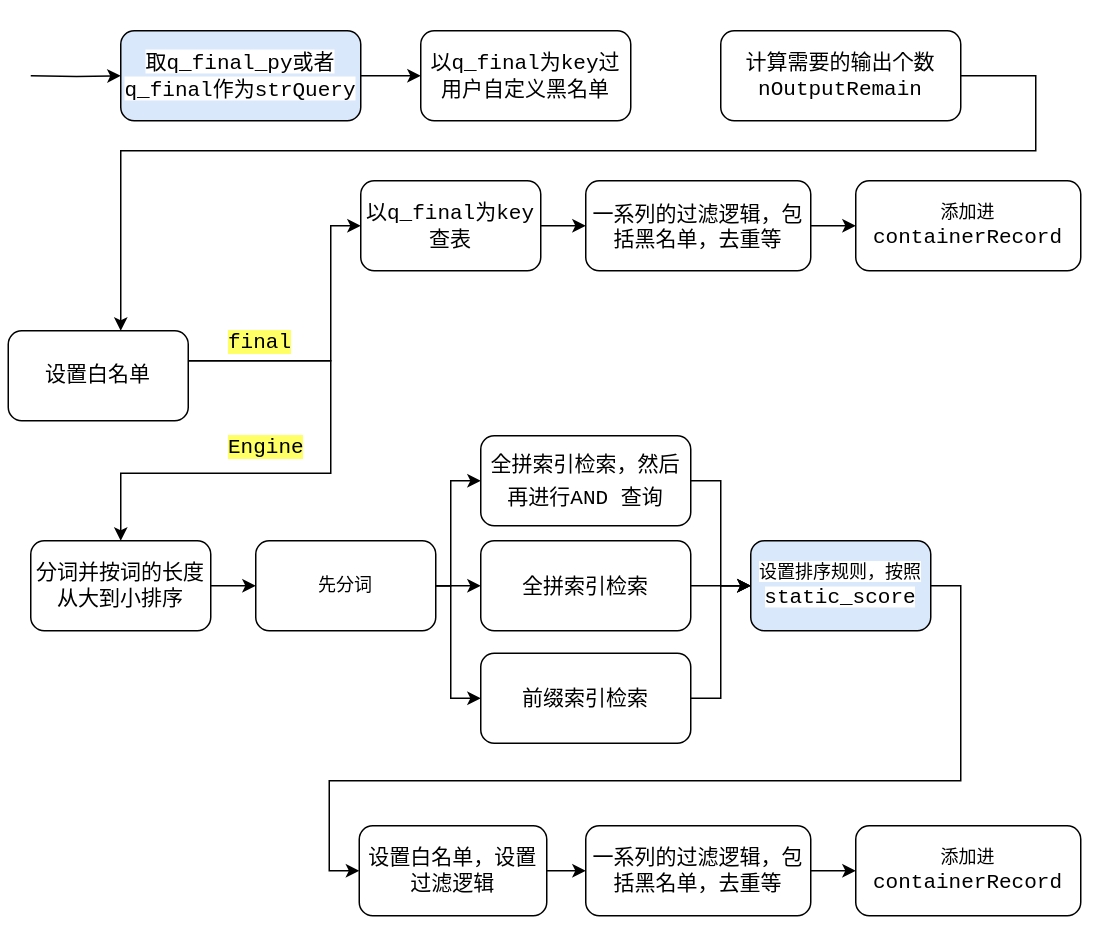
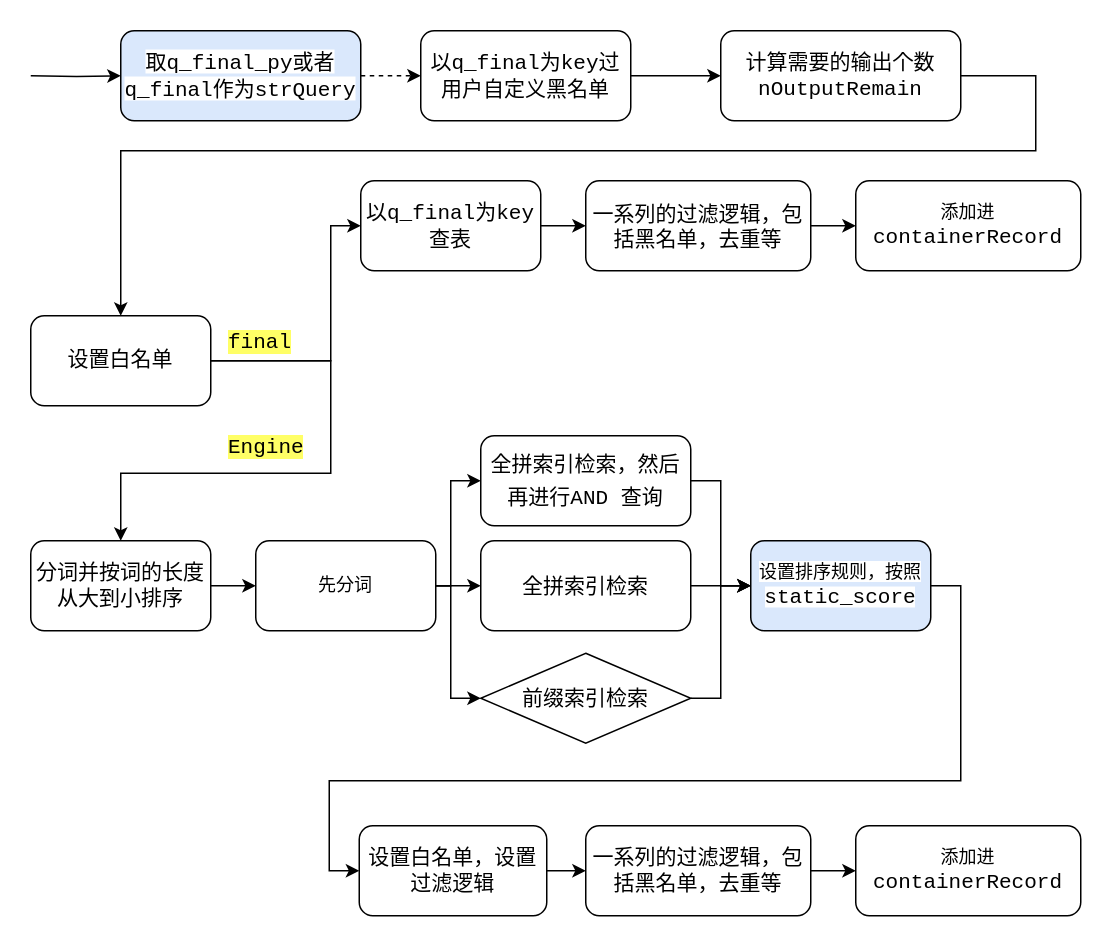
(385, 76) -> (385, 76)
none -> (671, 76)
(98, 376) -> (121, 361)
(586, 698) -> (586, 698)
